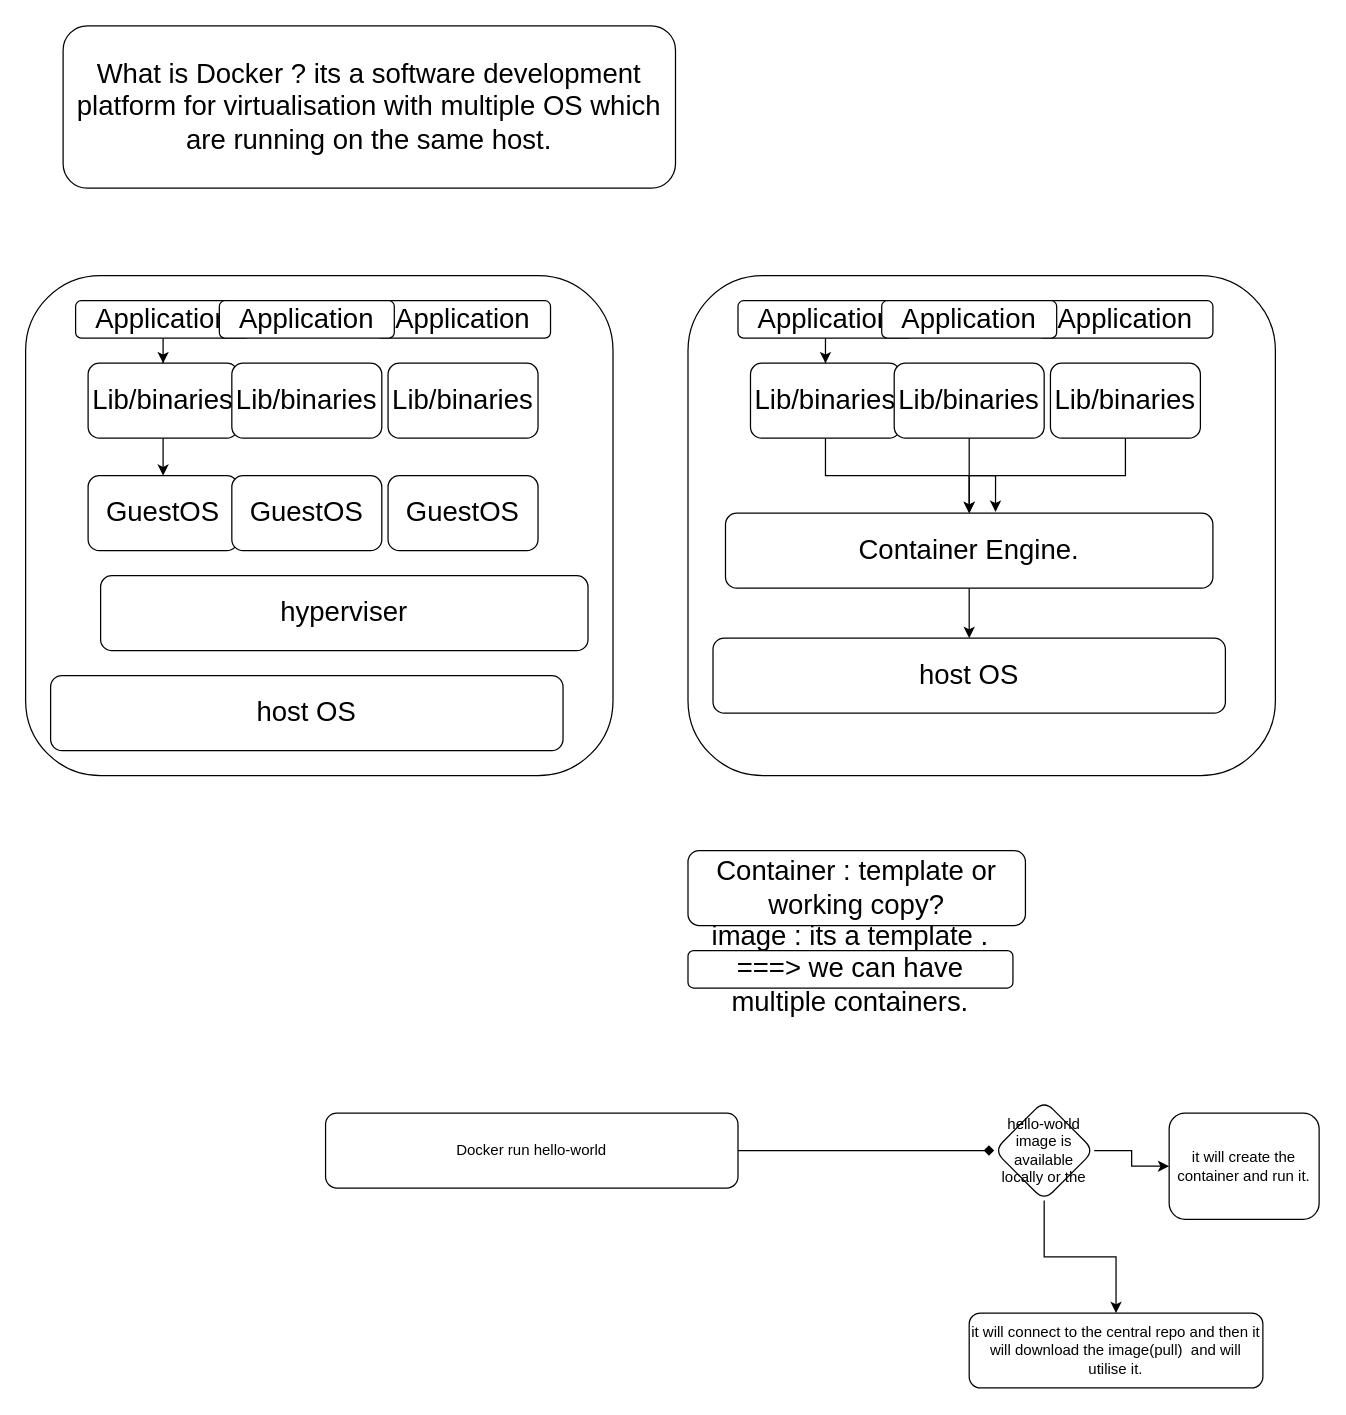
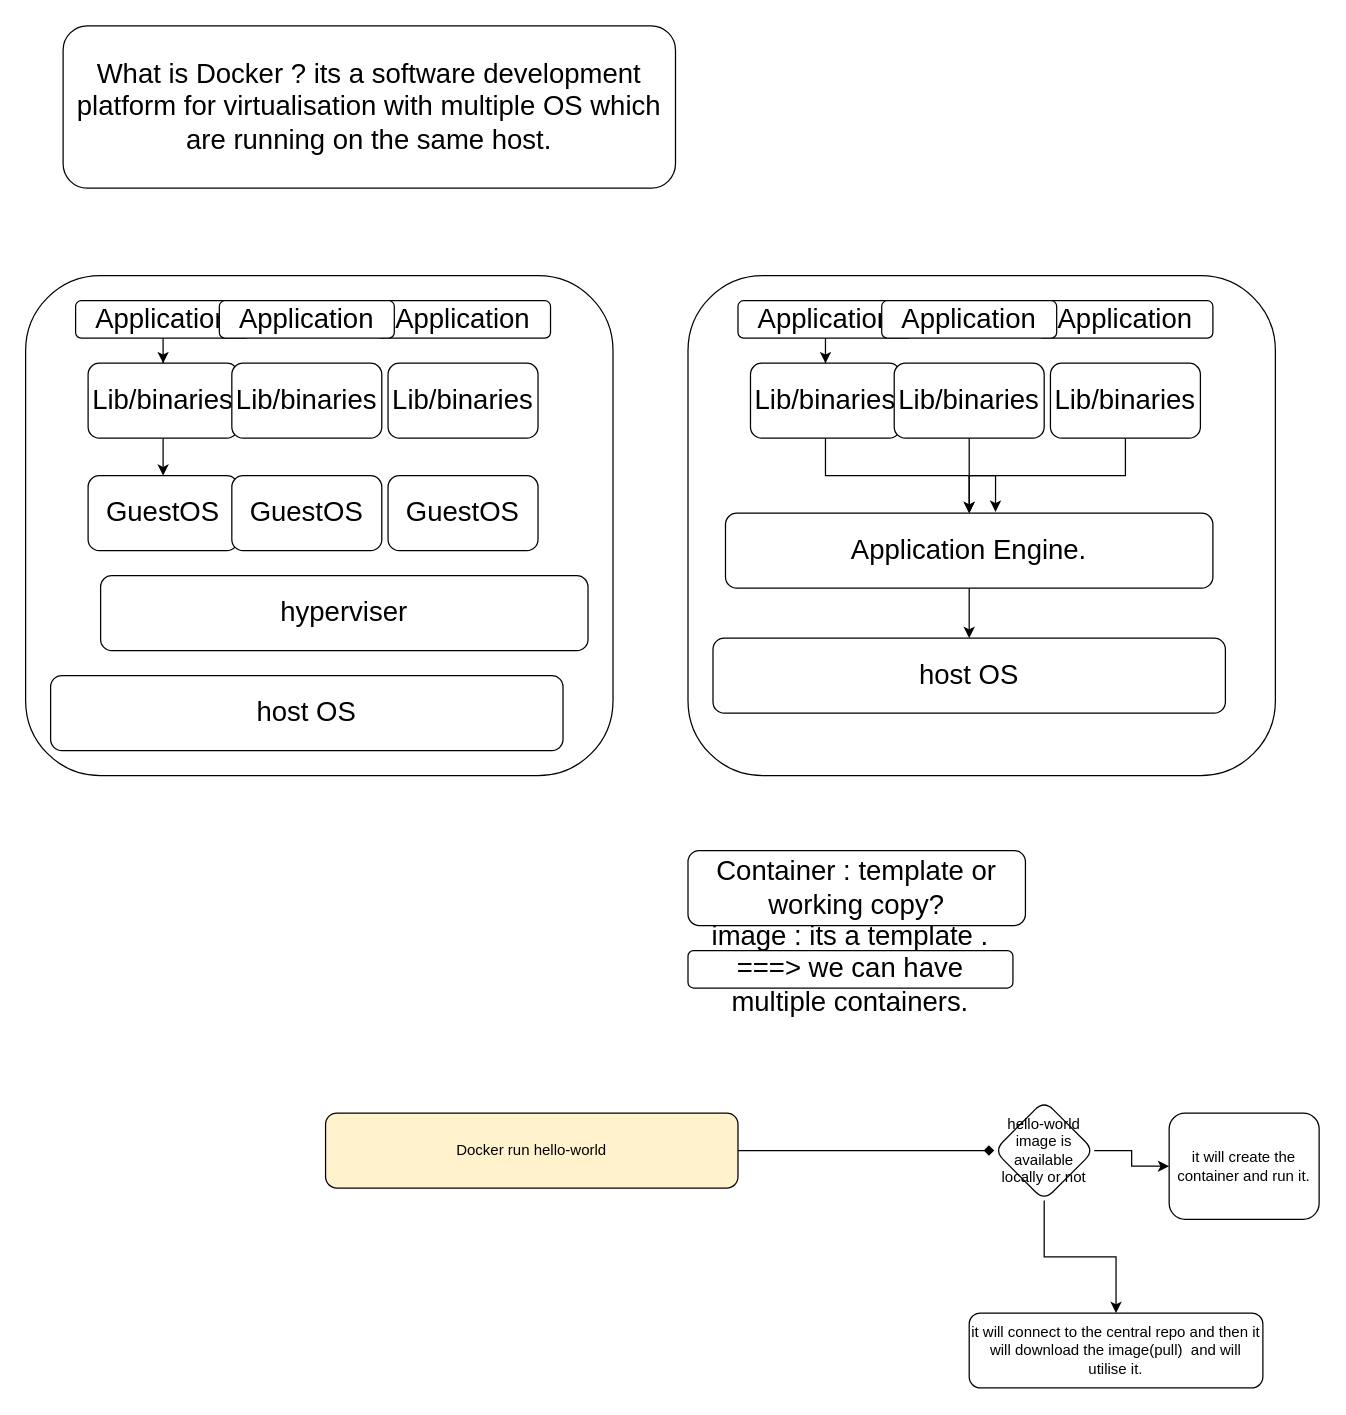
(969, 551) -> (969, 551)
(532, 1151) -> (532, 1151)
(1044, 1151) -> (1044, 1151)
